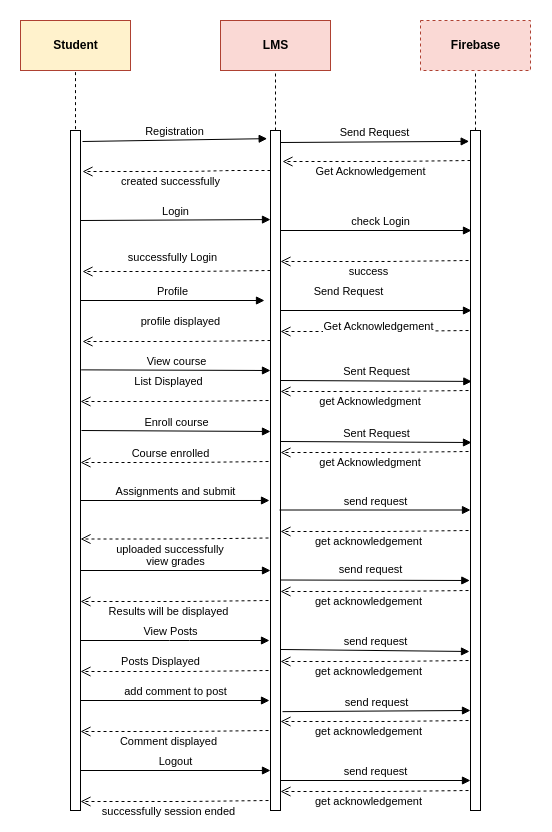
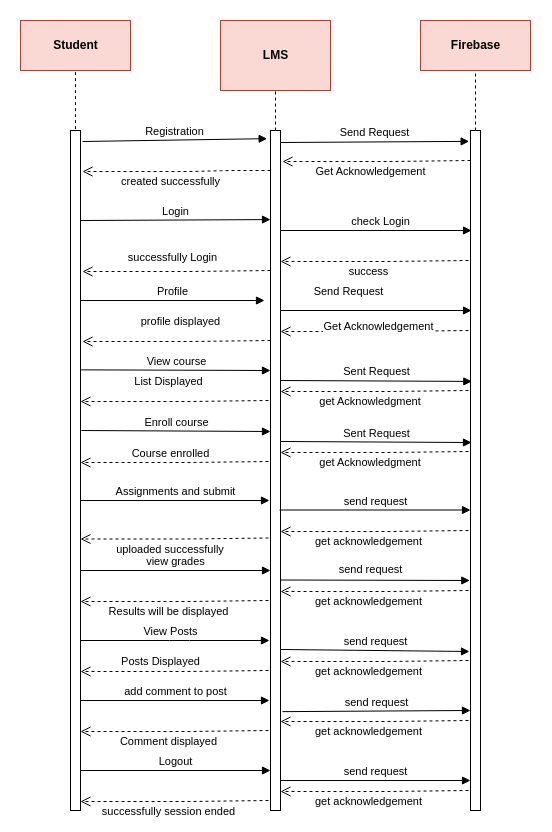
(76, 46) -> (76, 46)
(276, 46) -> (276, 56)
(476, 46) -> (476, 46)
